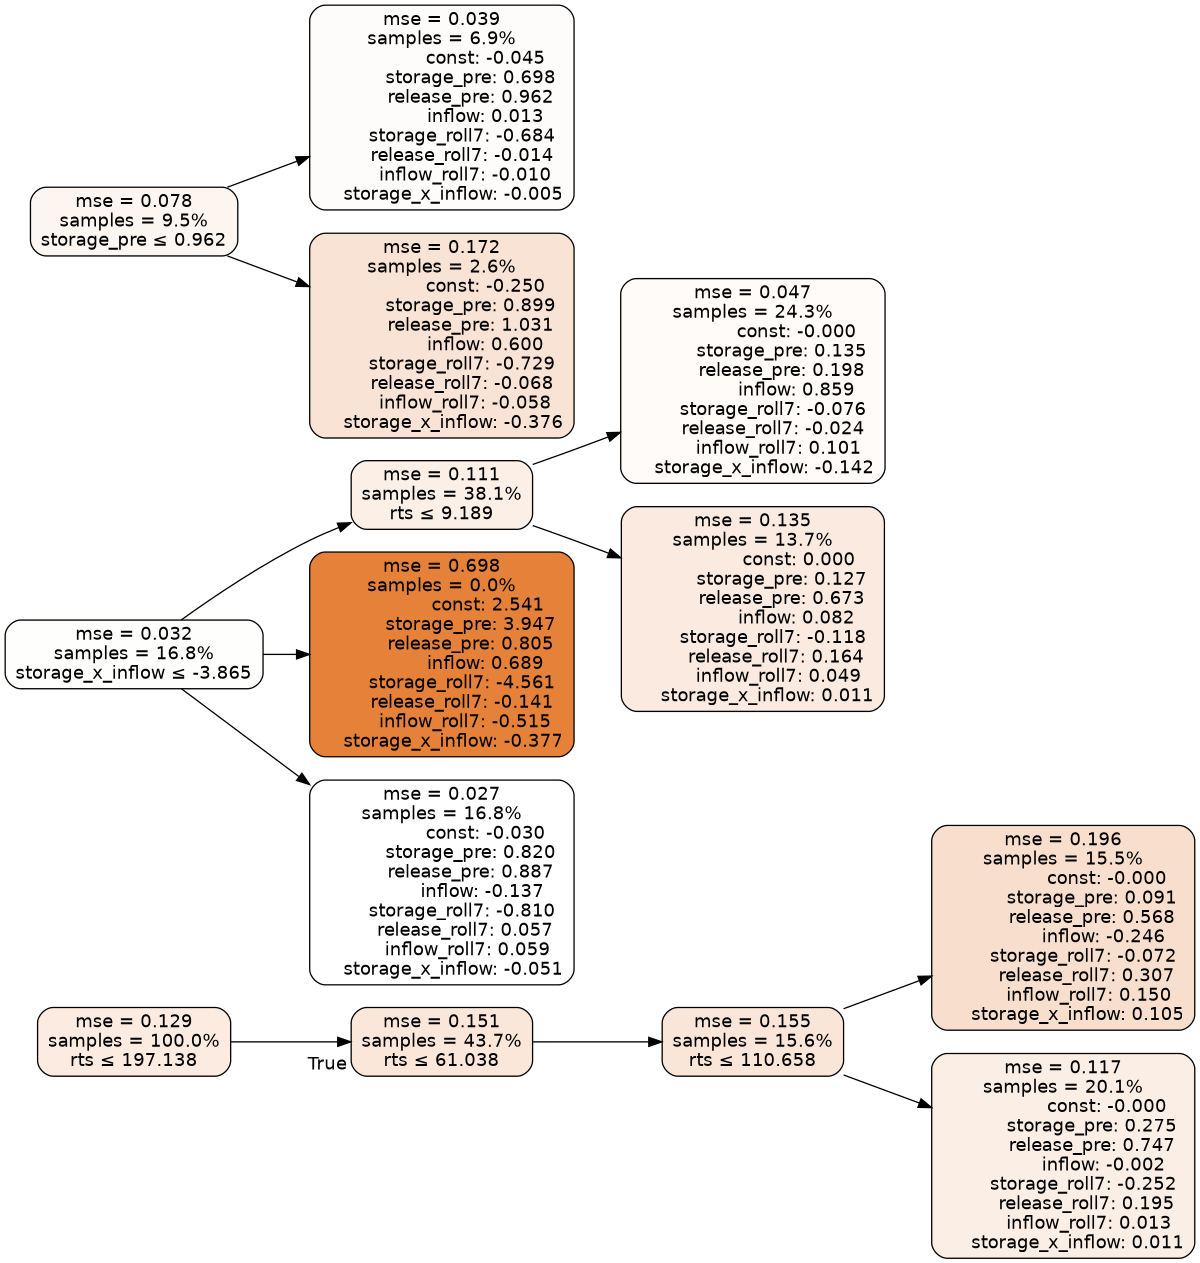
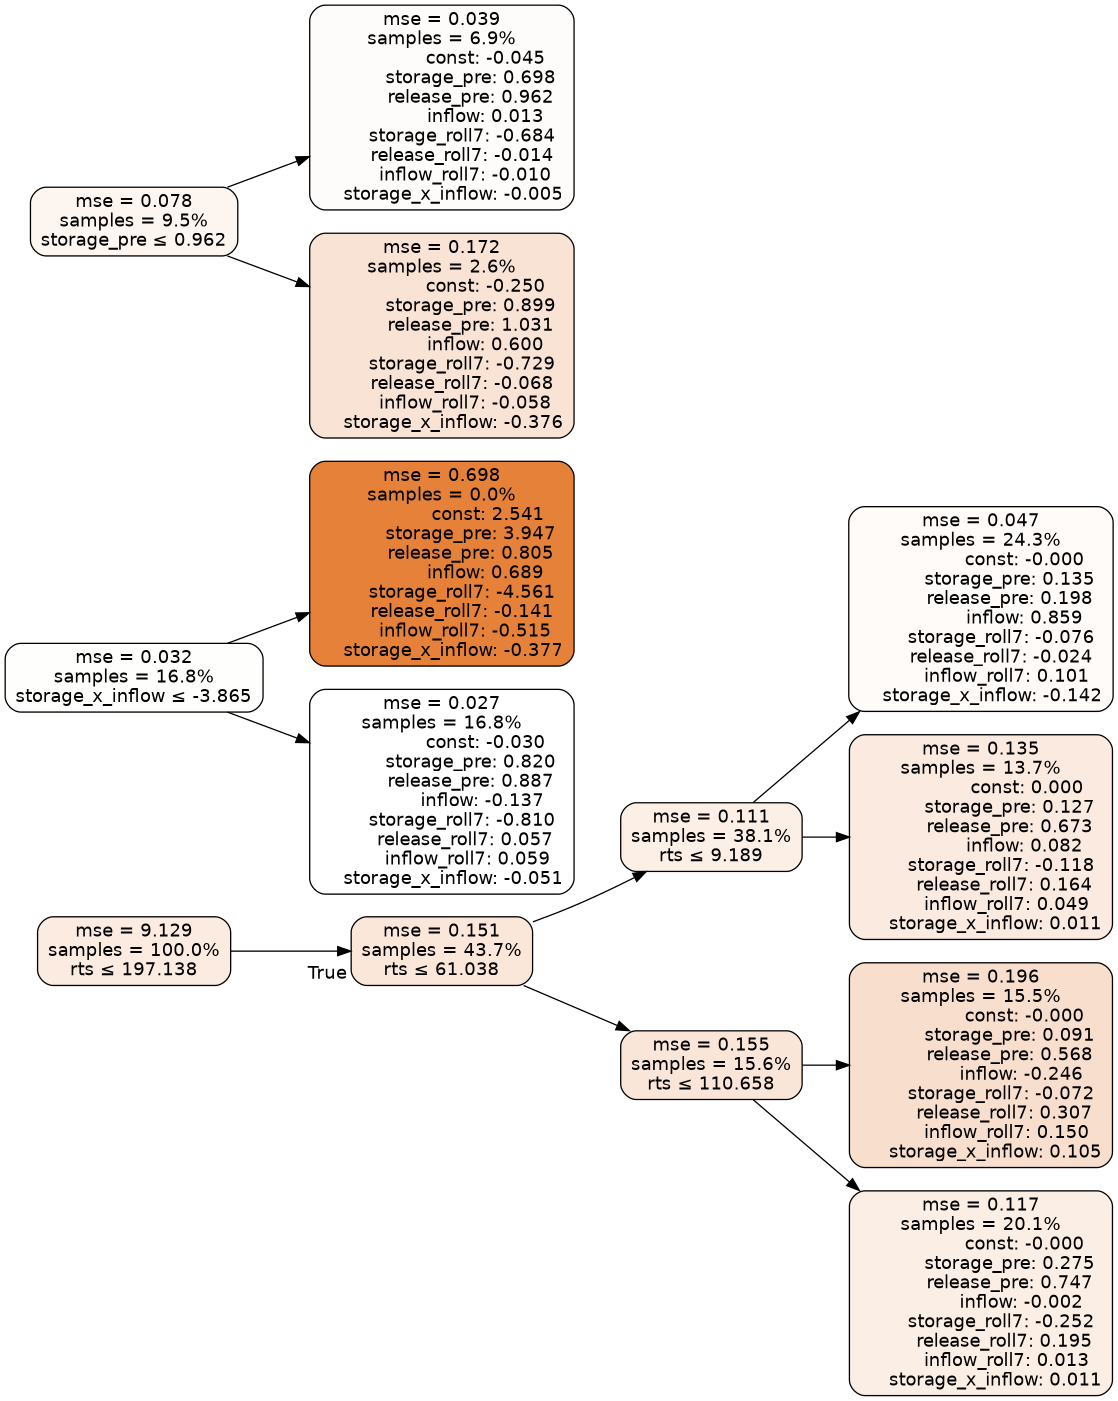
(257, 569) -> (584, 901)
(134, 1042) -> (134, 951)
